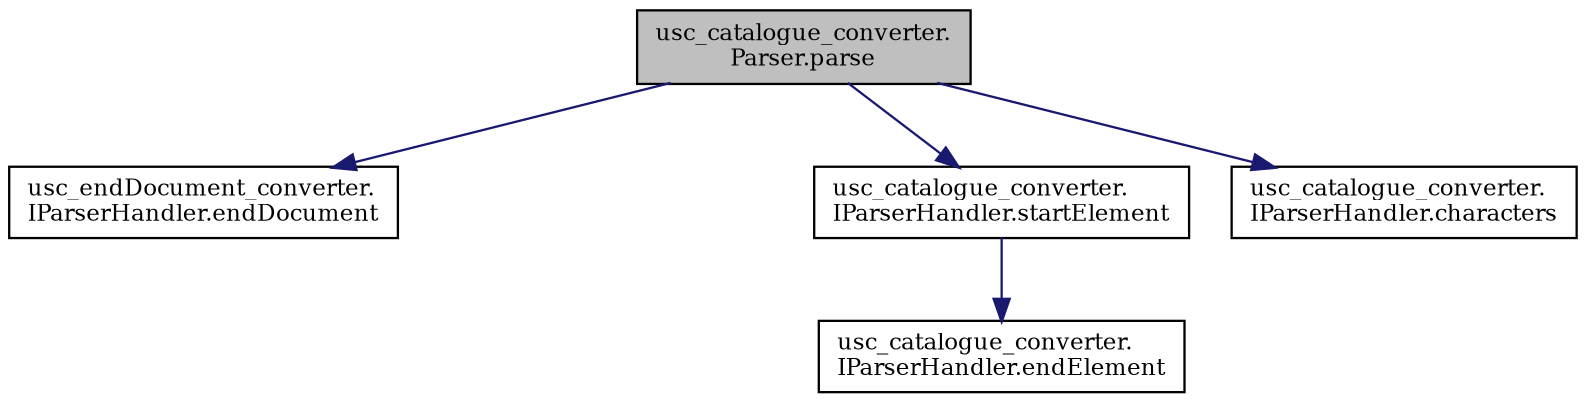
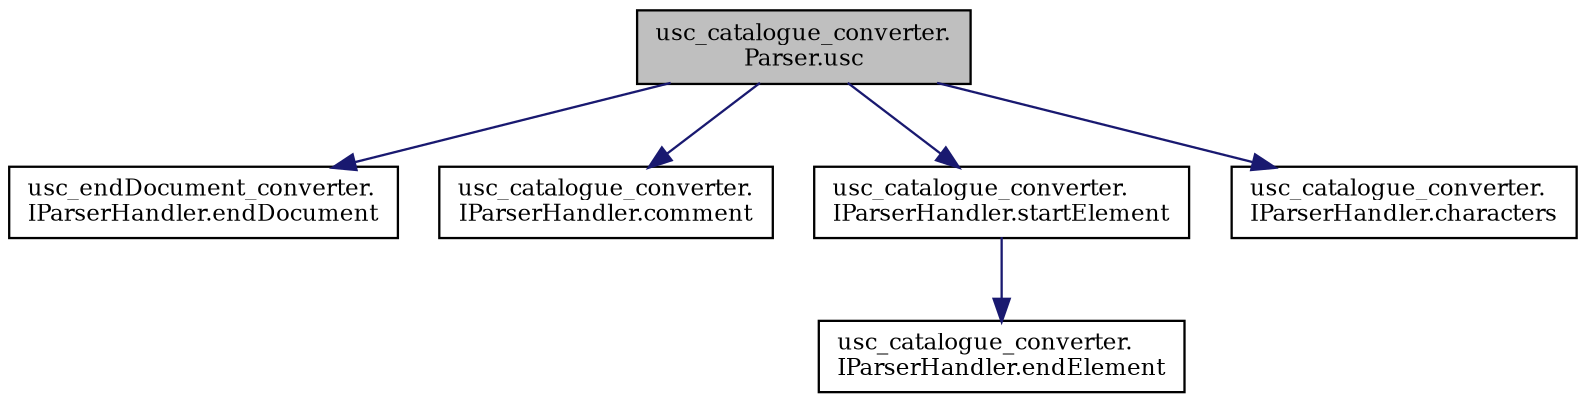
(804, 47) -> (804, 47)
none -> (606, 202)
